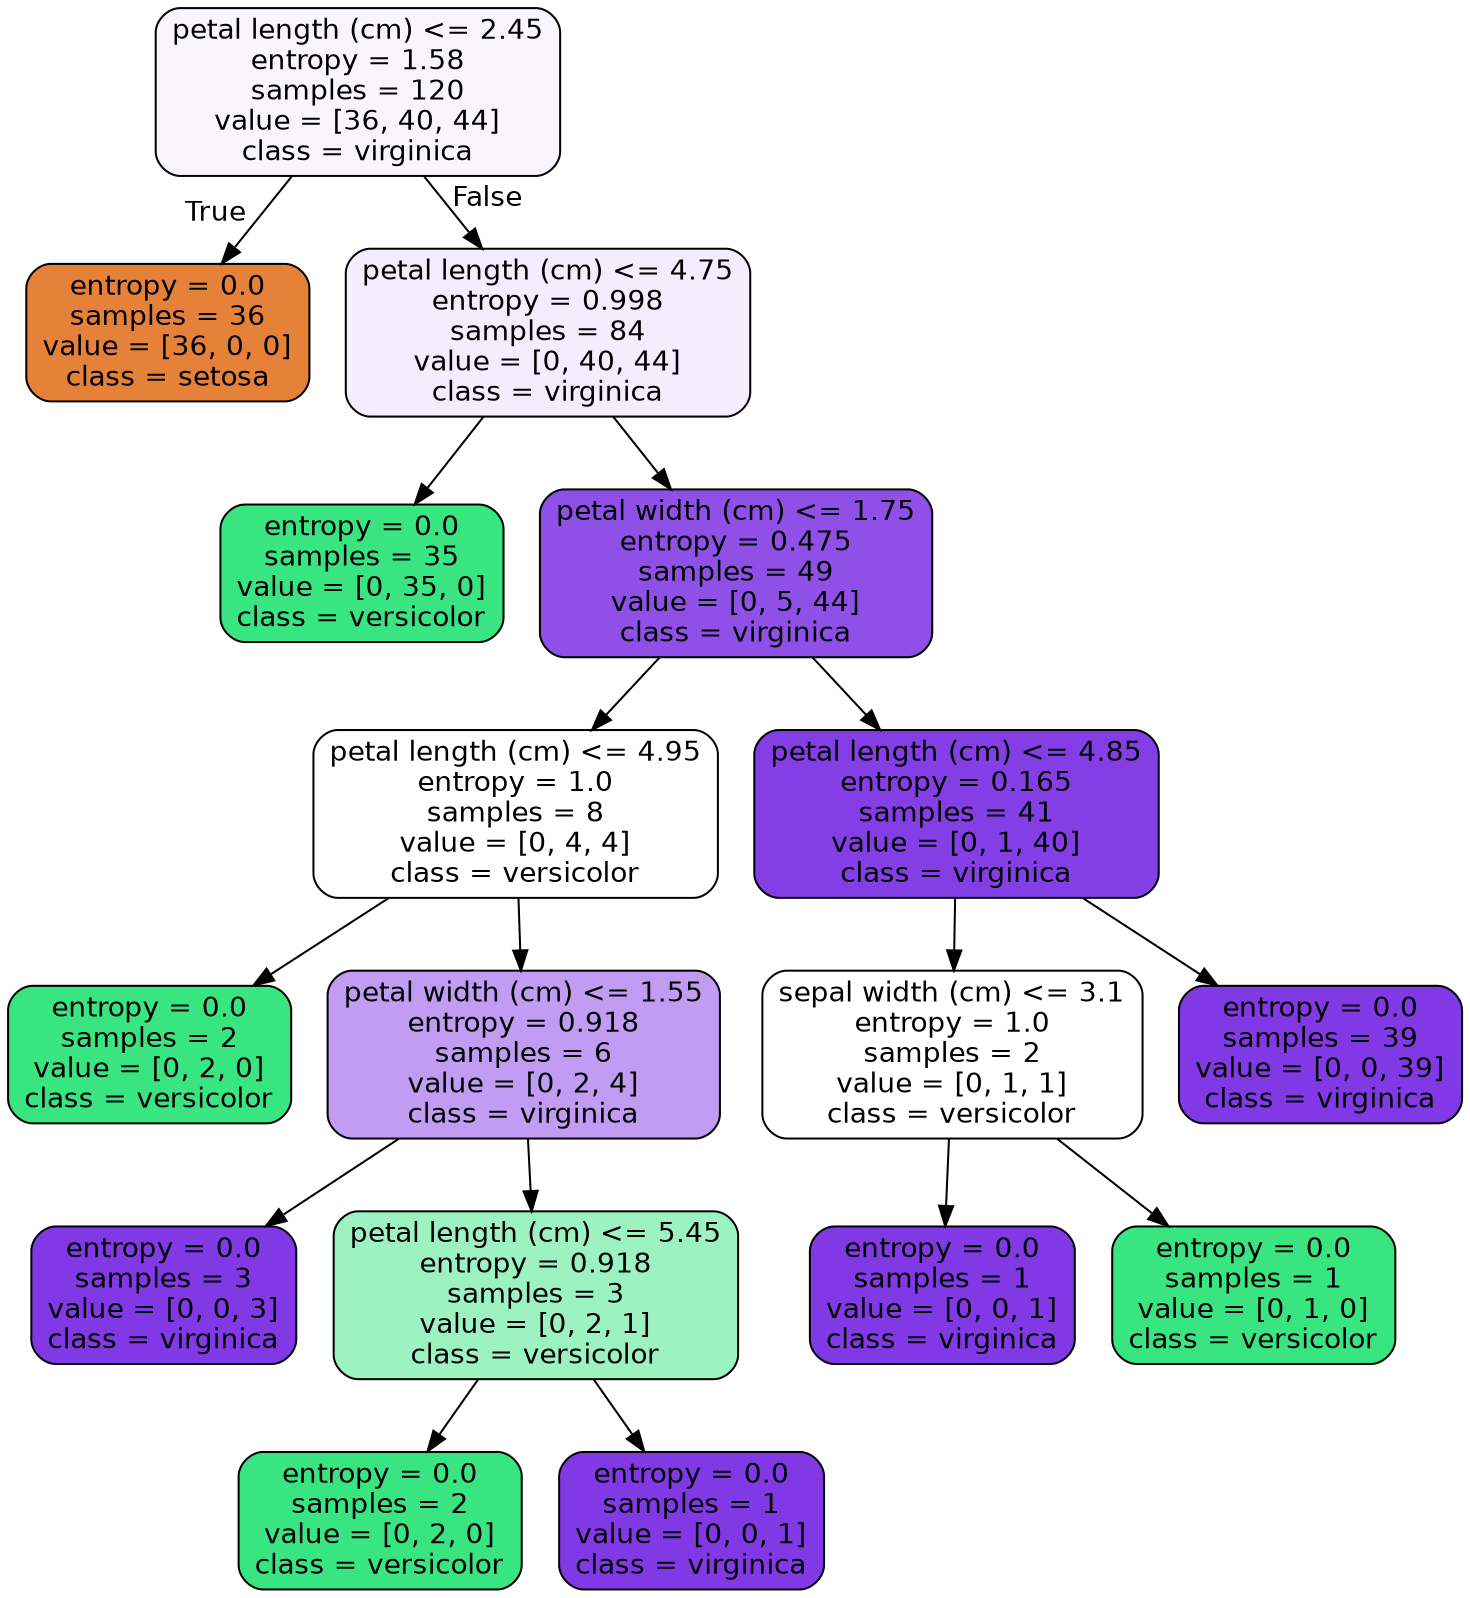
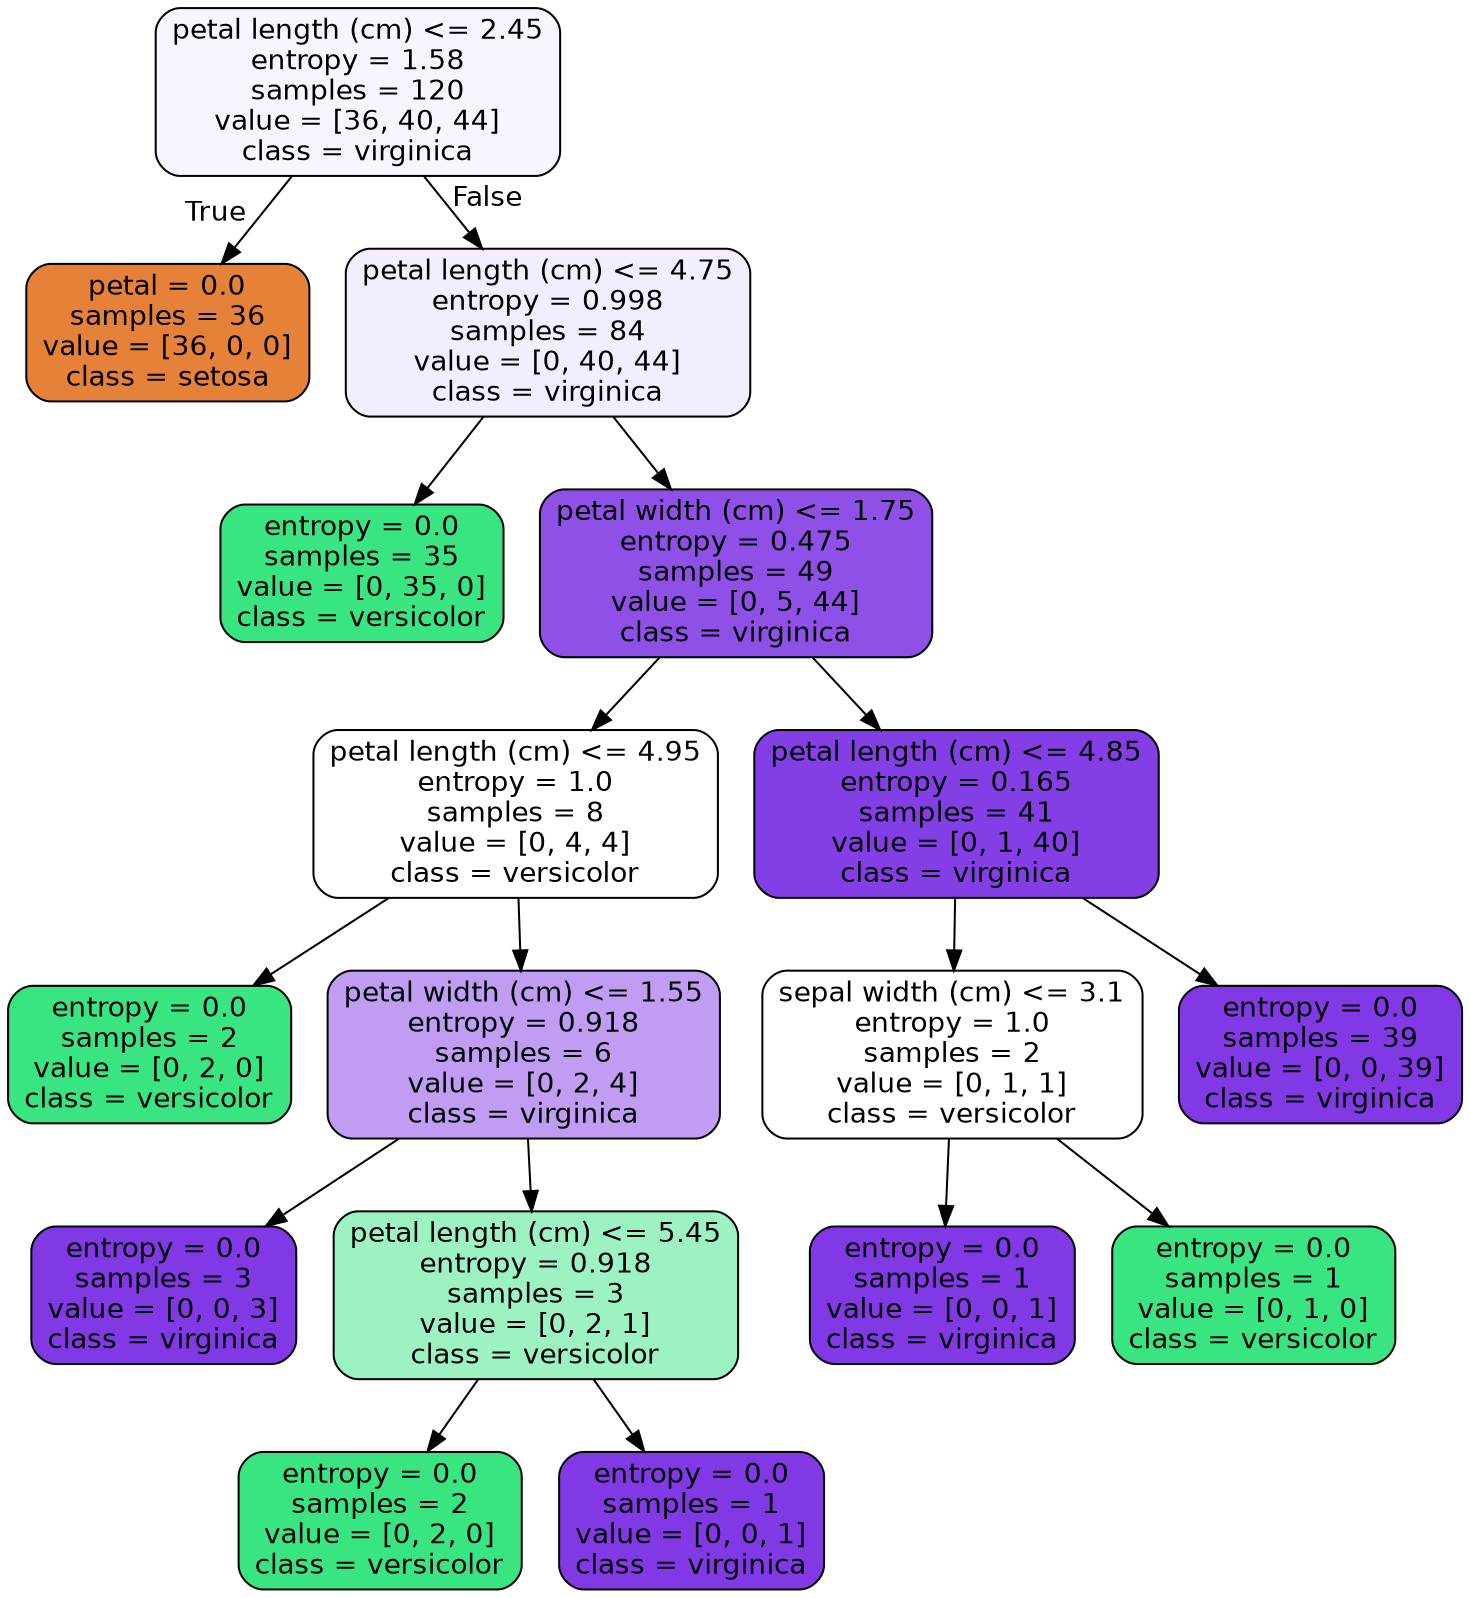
(168, 333) -> (168, 333)
